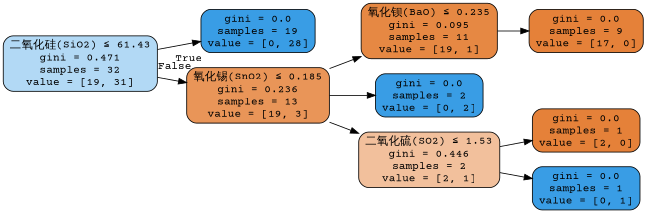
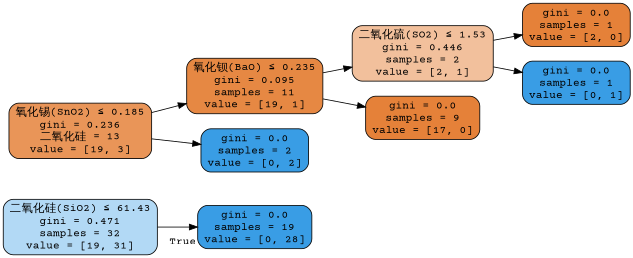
(168, 79) -> none
(258, 101) -> (80, 137)
(340, 126) -> (333, 71)
